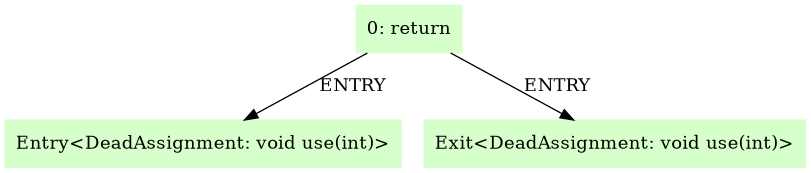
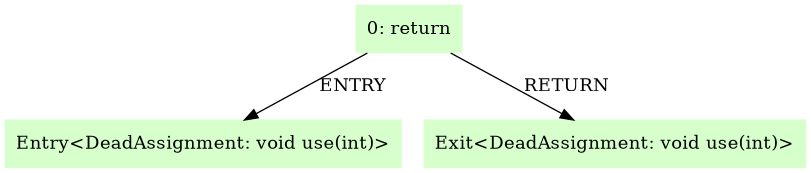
(557, 86) -> (567, 86)
